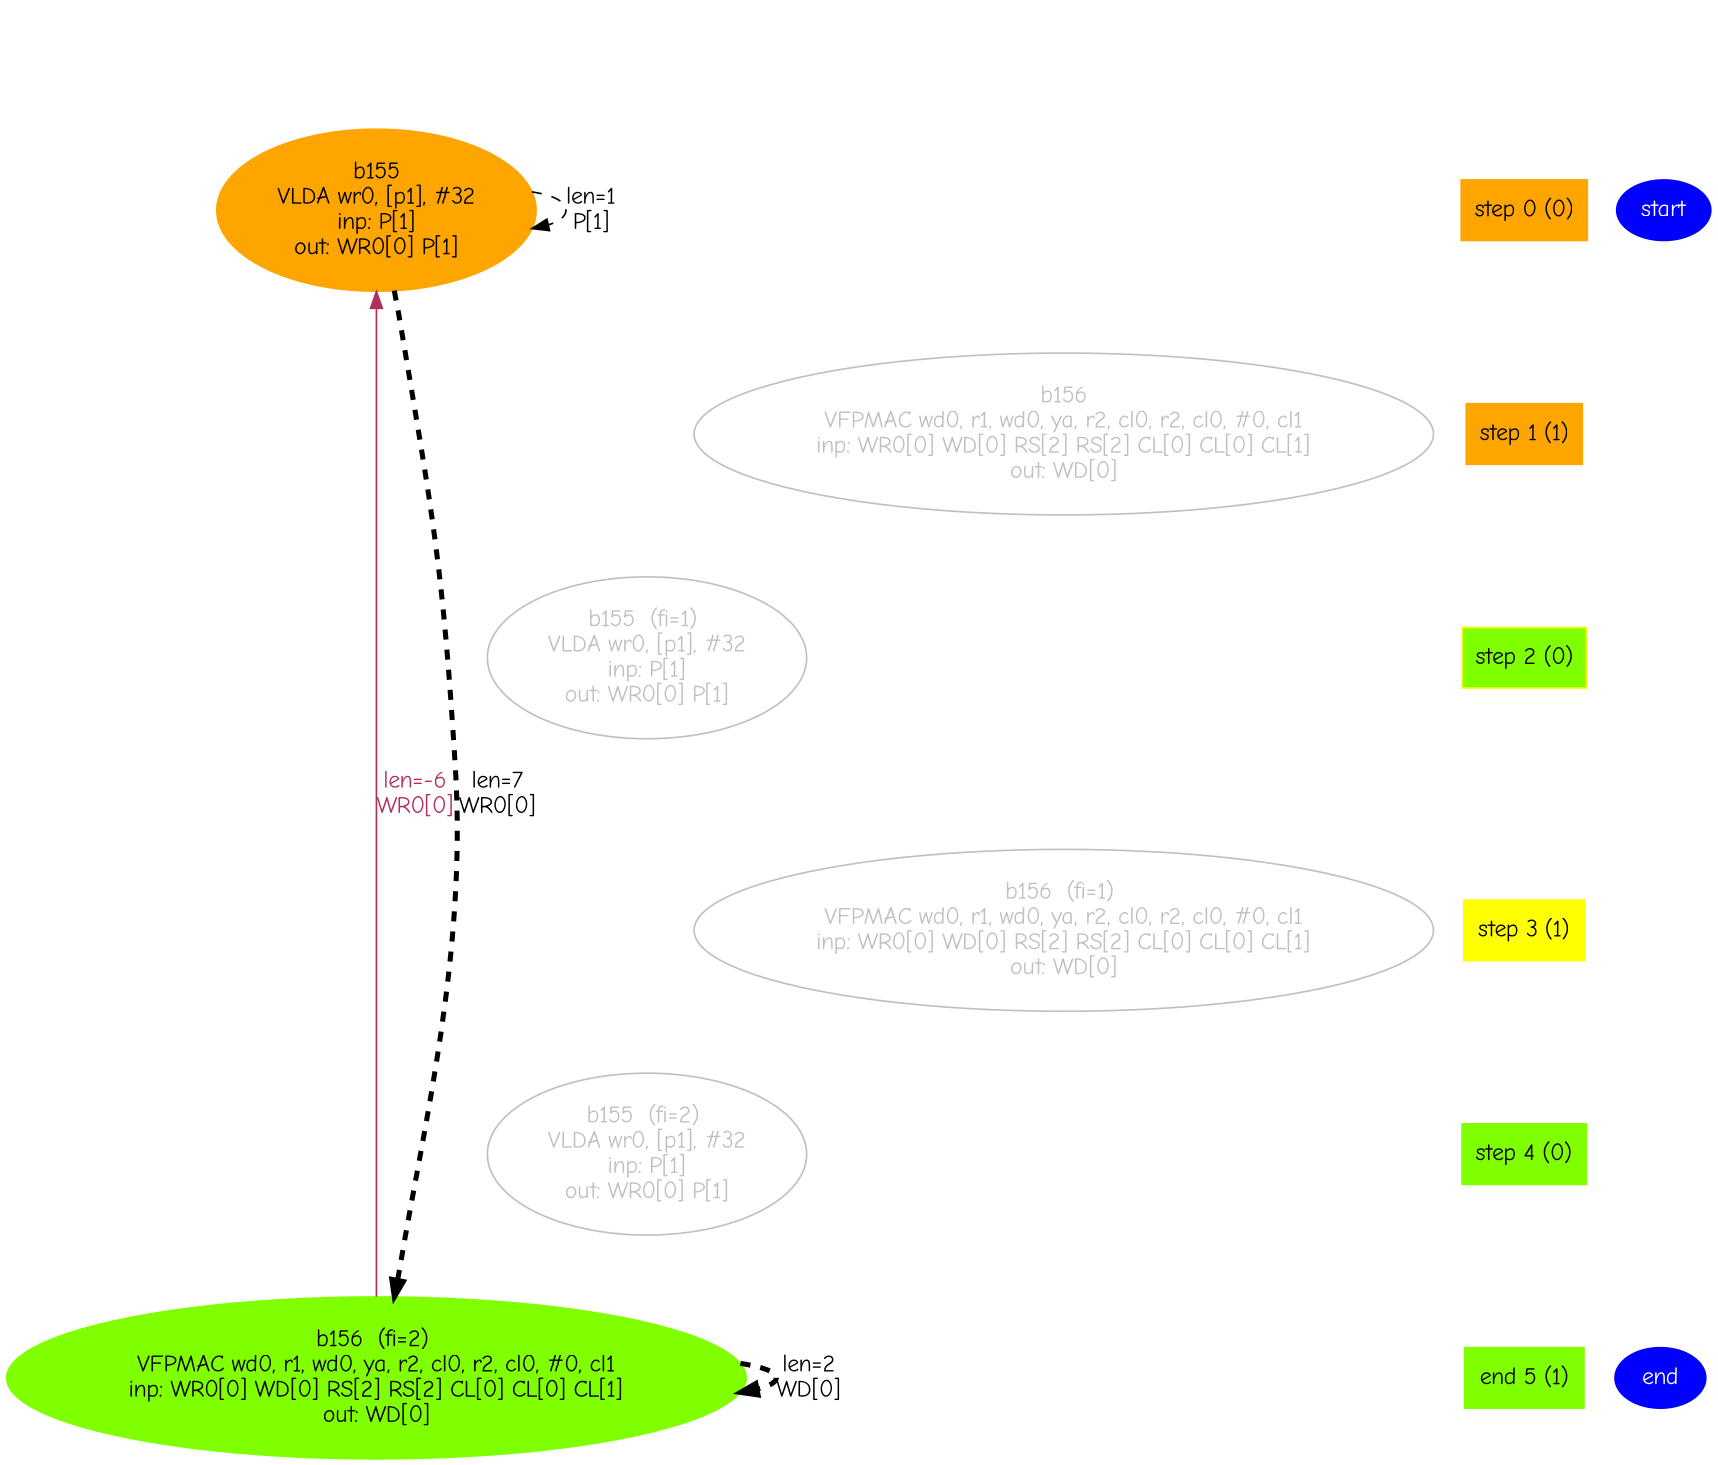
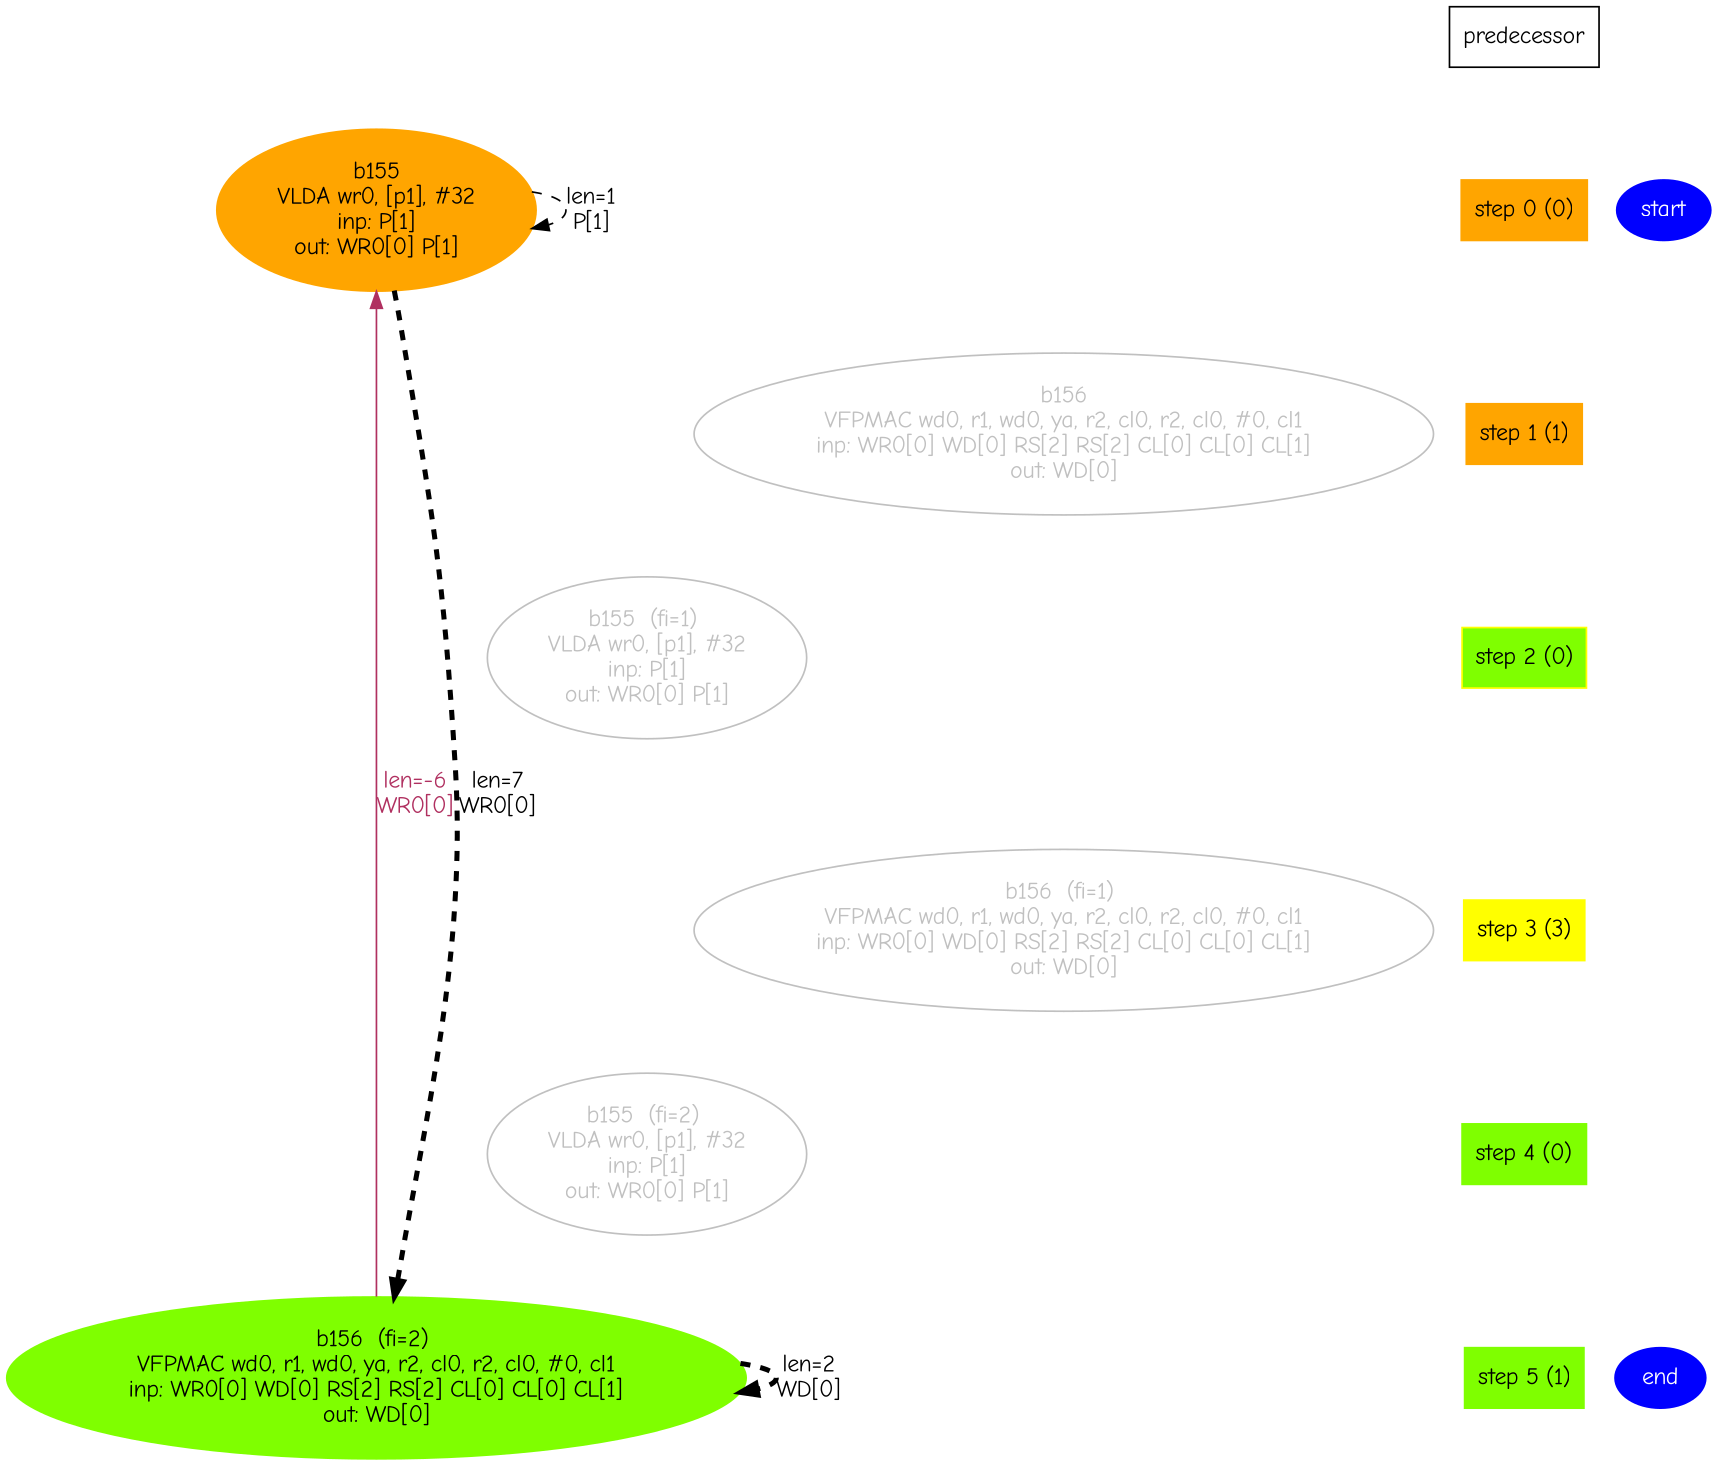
none -> (1524, 37)
(1524, 930) -> (1524, 930)
(1524, 1378) -> (1524, 1378)
